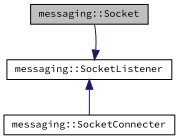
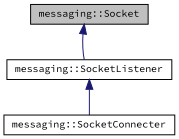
(96, 37) -> (83, 47)
